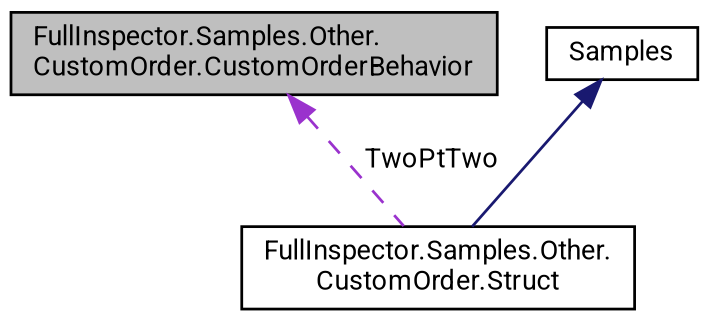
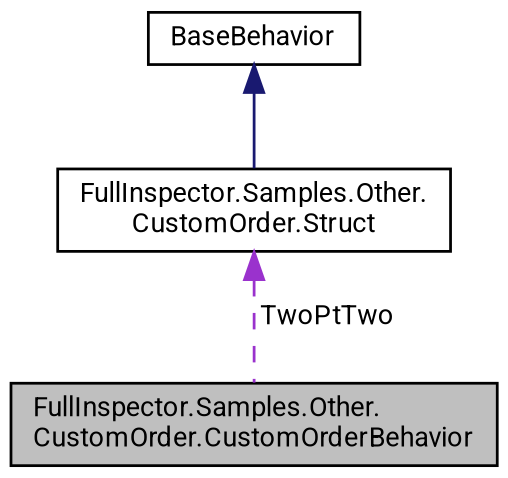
(622, 54) -> (254, 38)
(355, 171) -> (254, 331)
